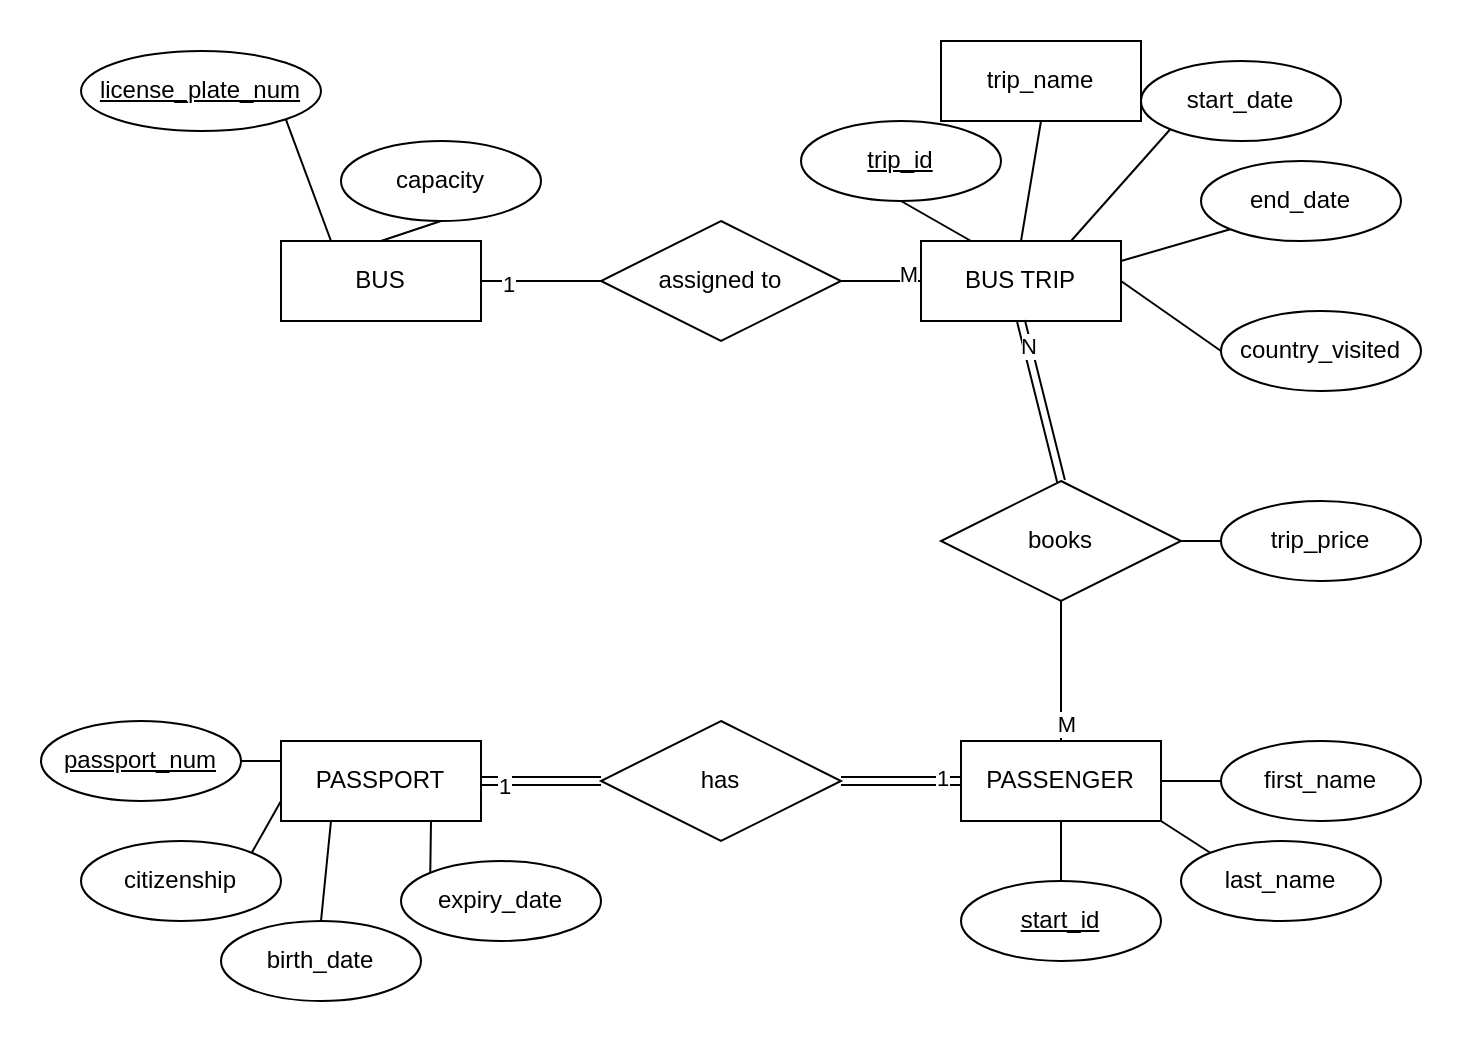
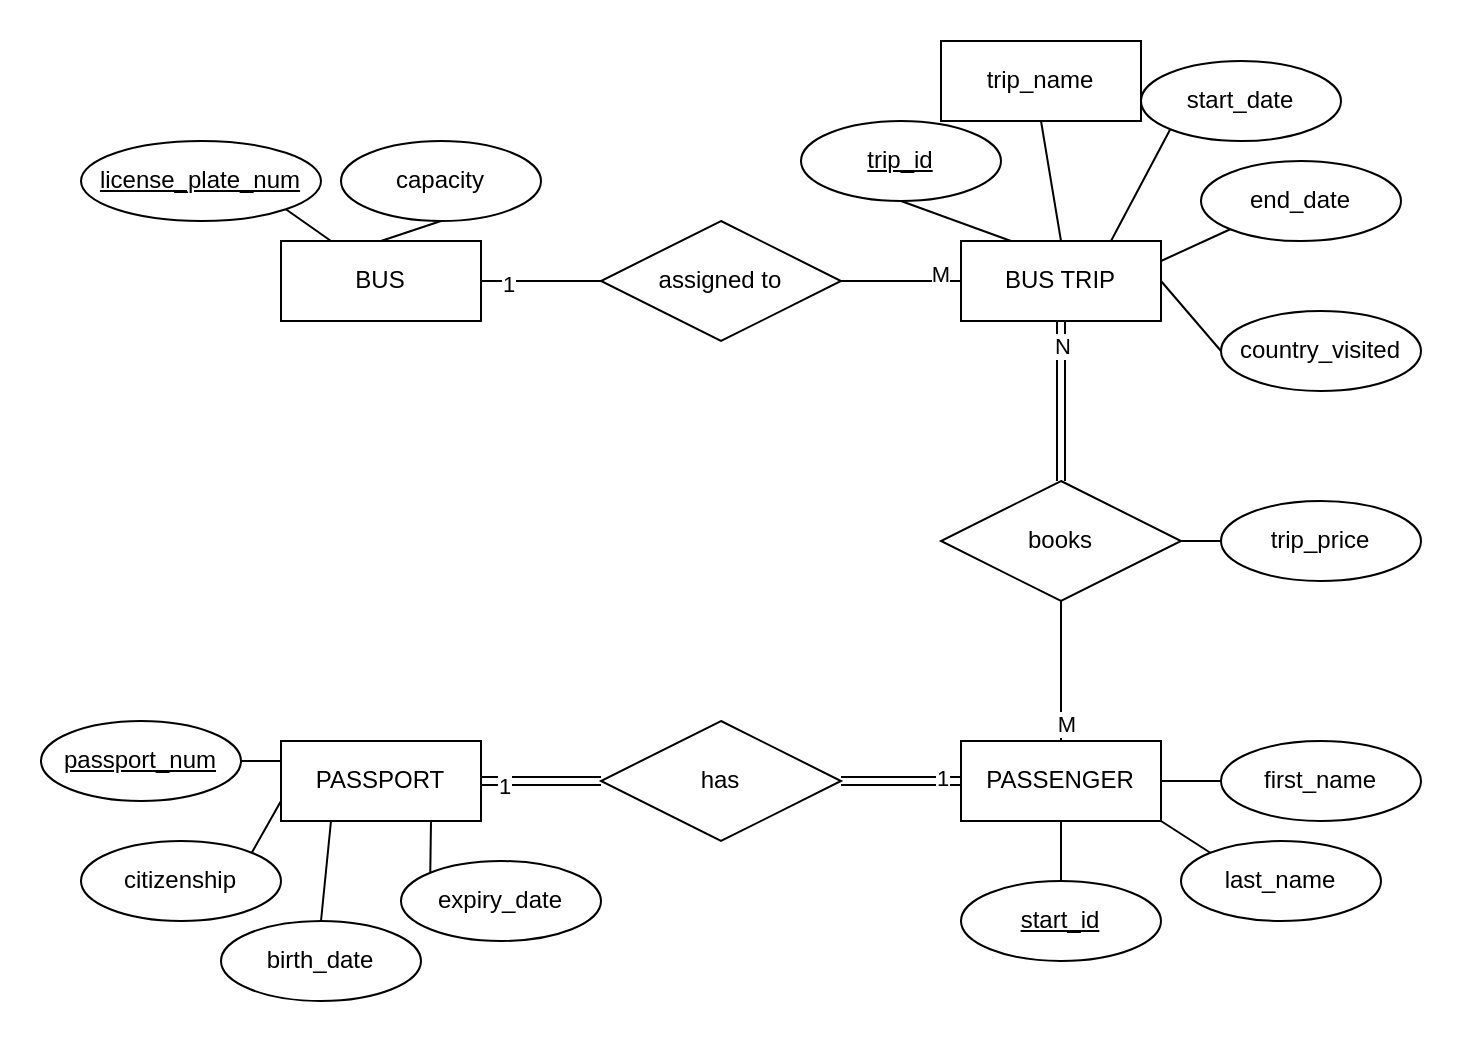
(201, 91) -> (201, 181)
(1021, 281) -> (1061, 281)
